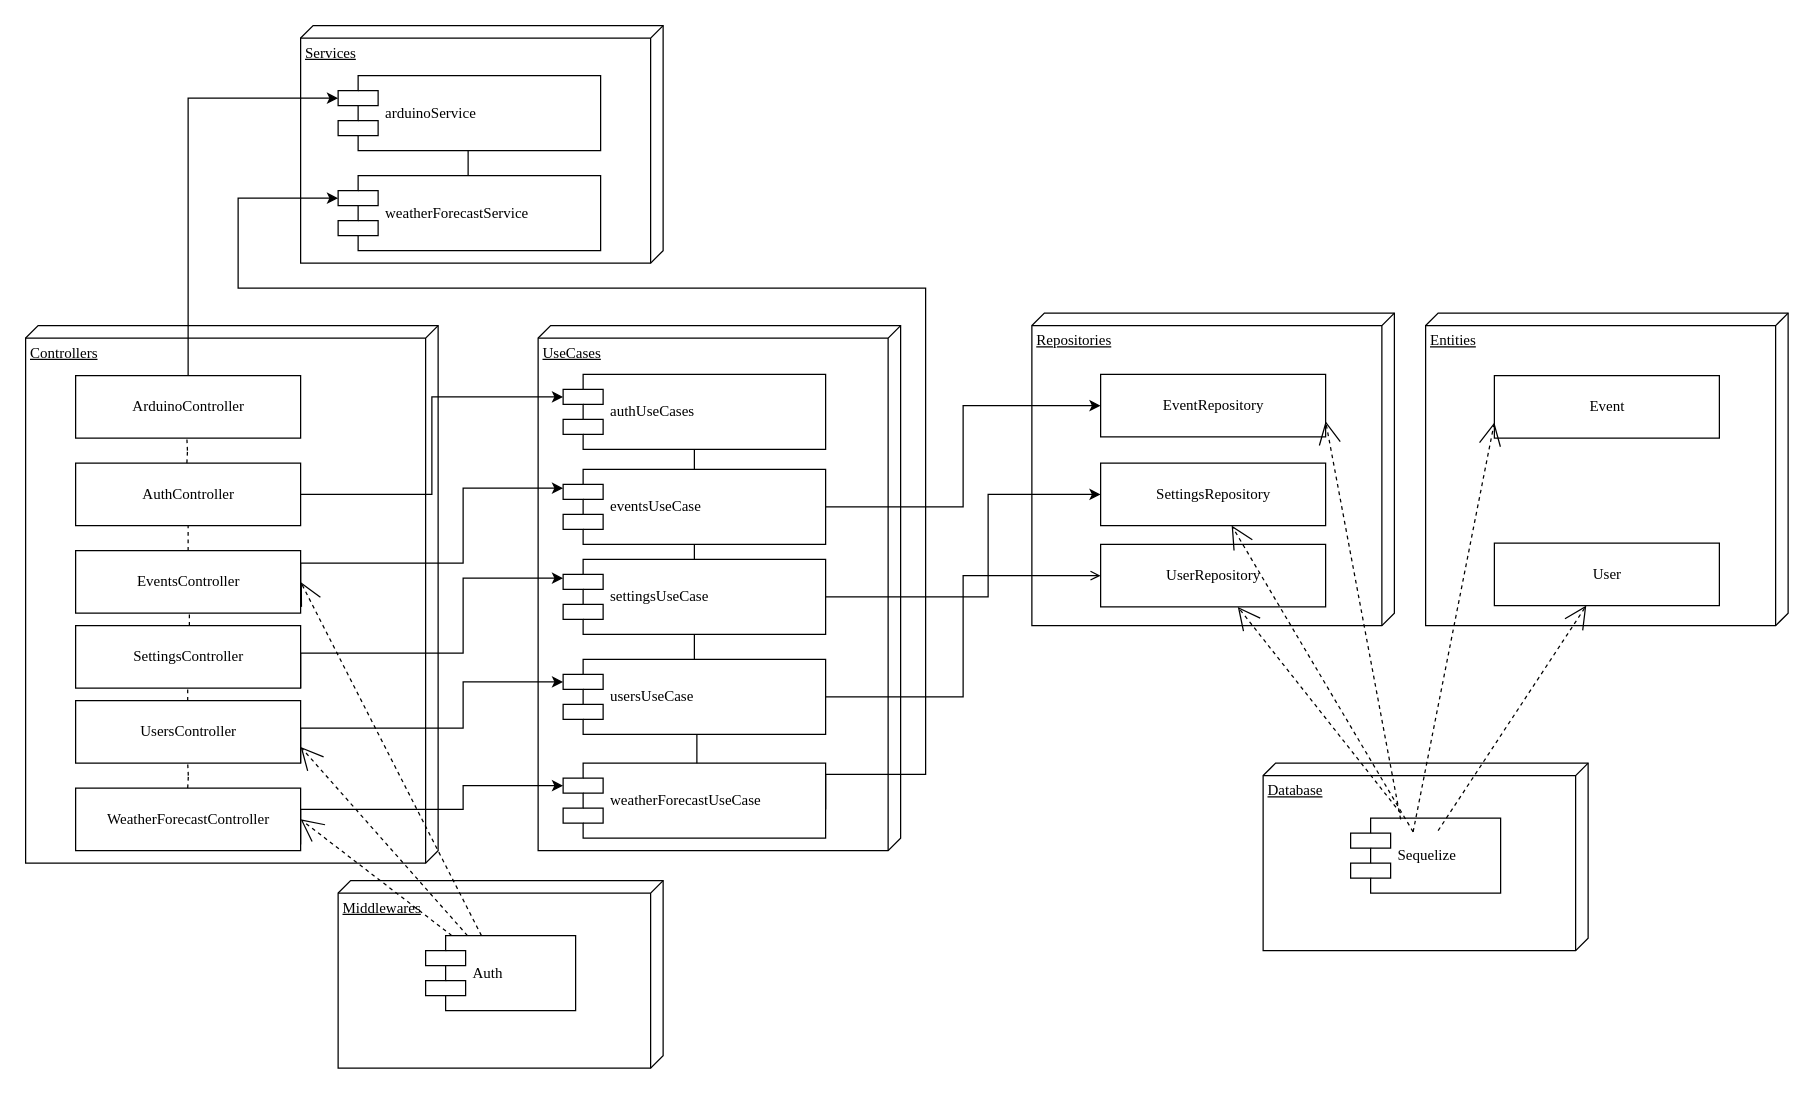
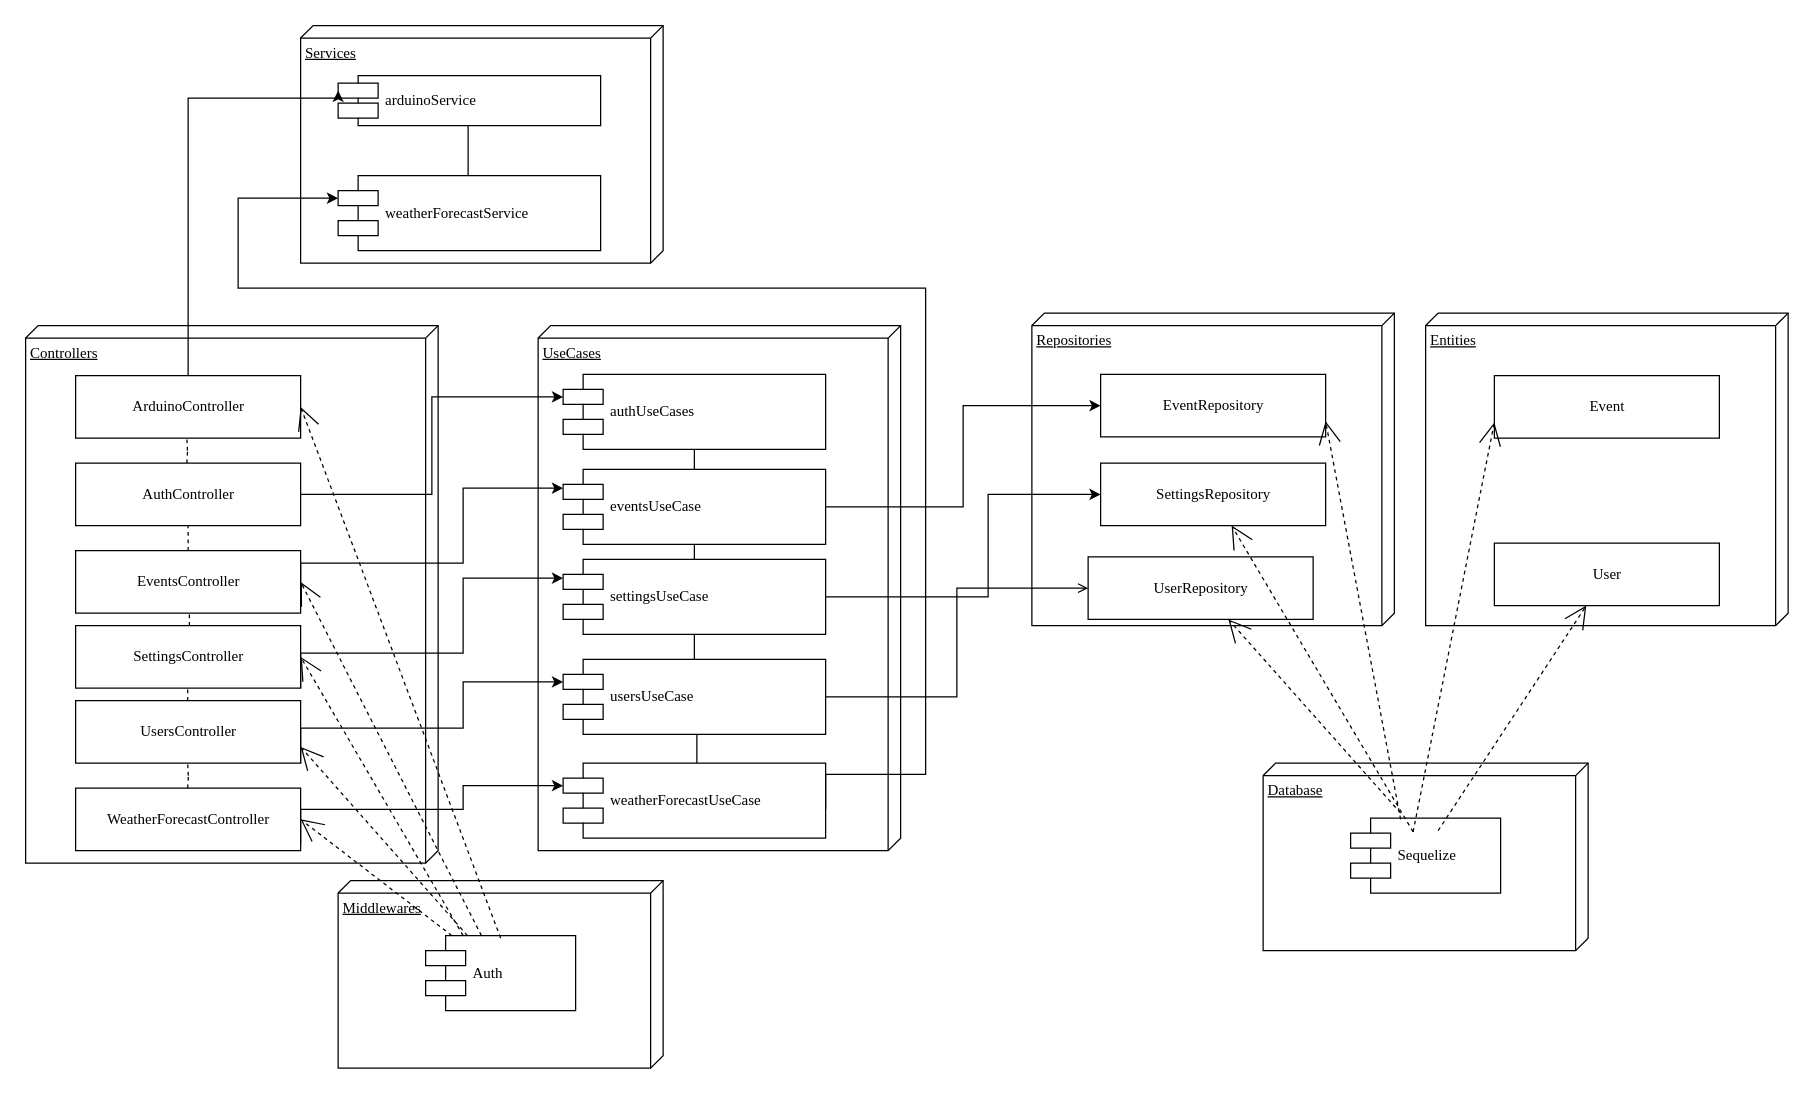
(469, 113) -> (469, 101)
(1213, 576) -> (1201, 588)
none -> (401, 674)
none -> (359, 757)
